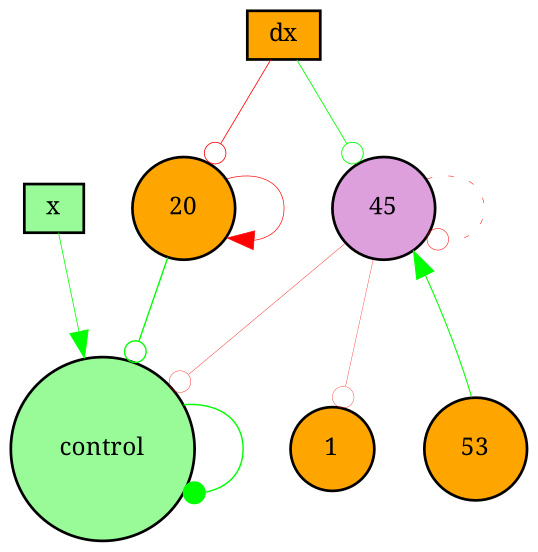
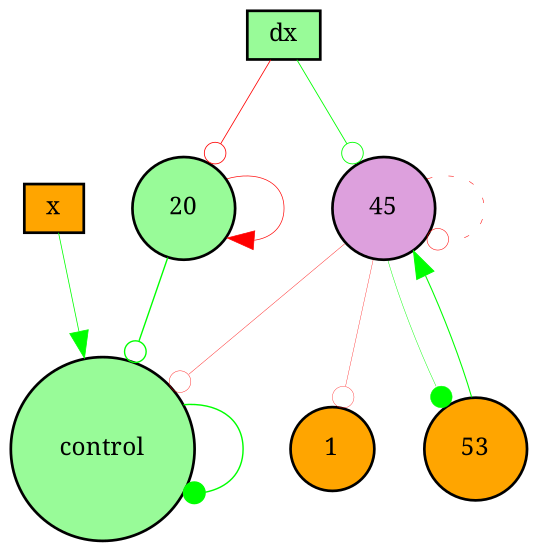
(284, 35) -> (284, 35)
(54, 208) -> (54, 208)
(184, 208) -> (184, 208)
none -> (410, 325)
